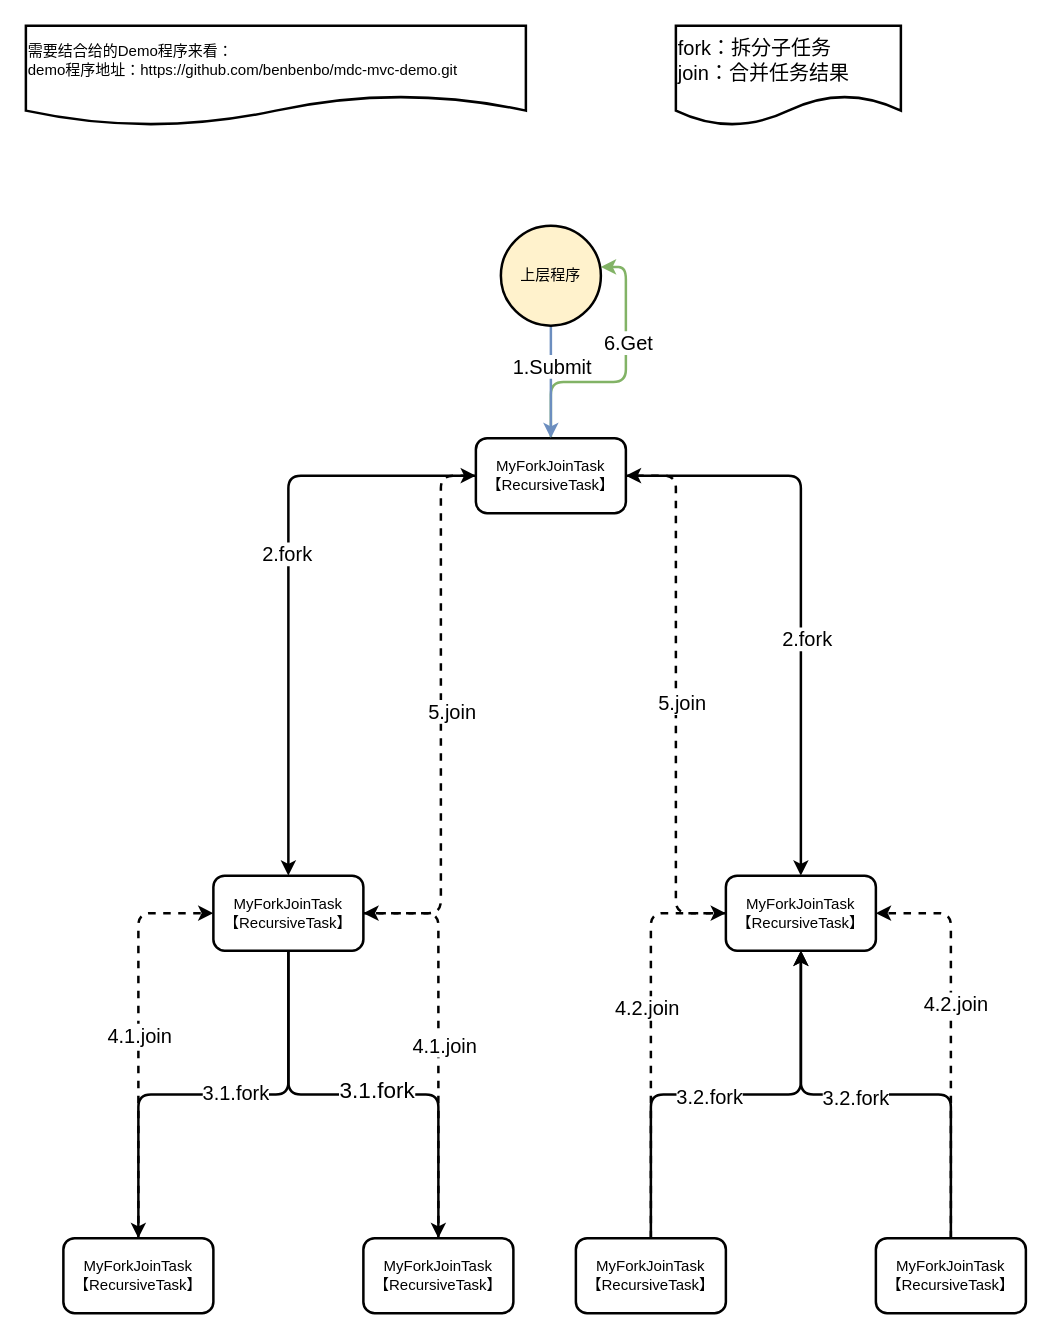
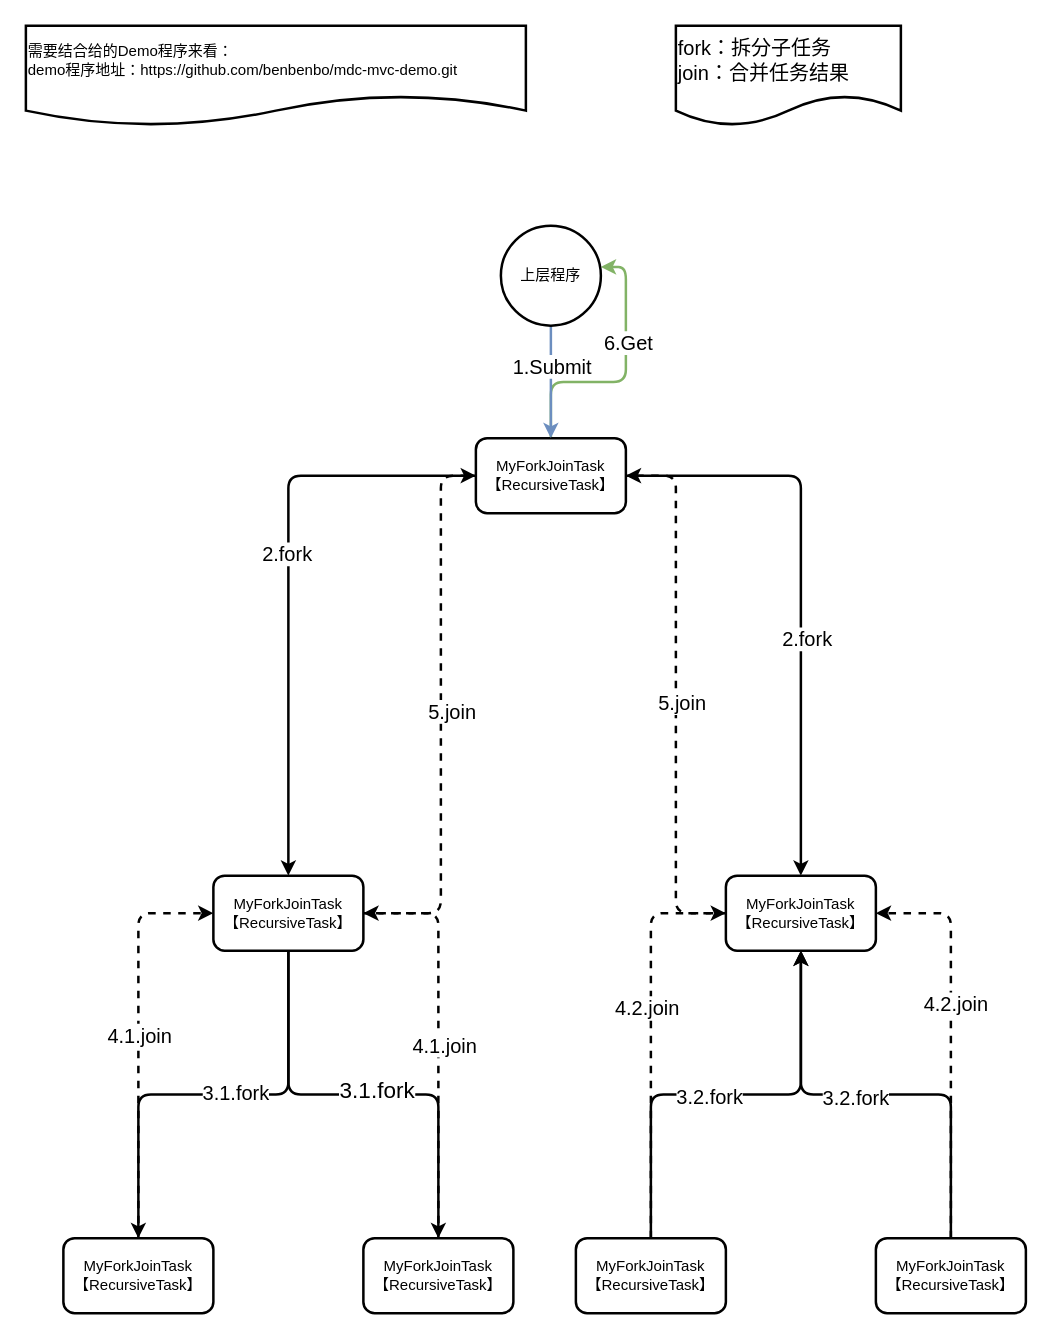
(551, 276) -> (551, 276)
